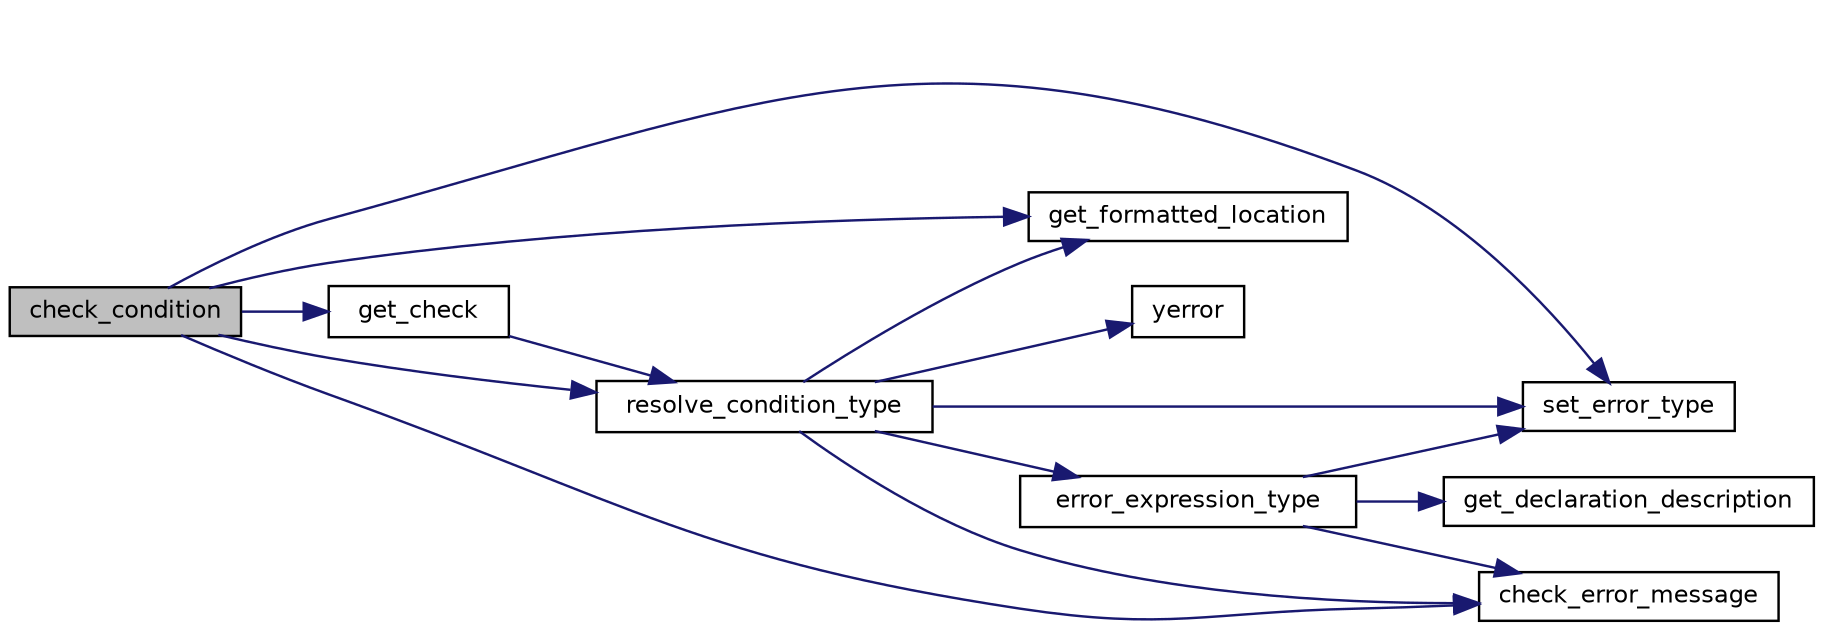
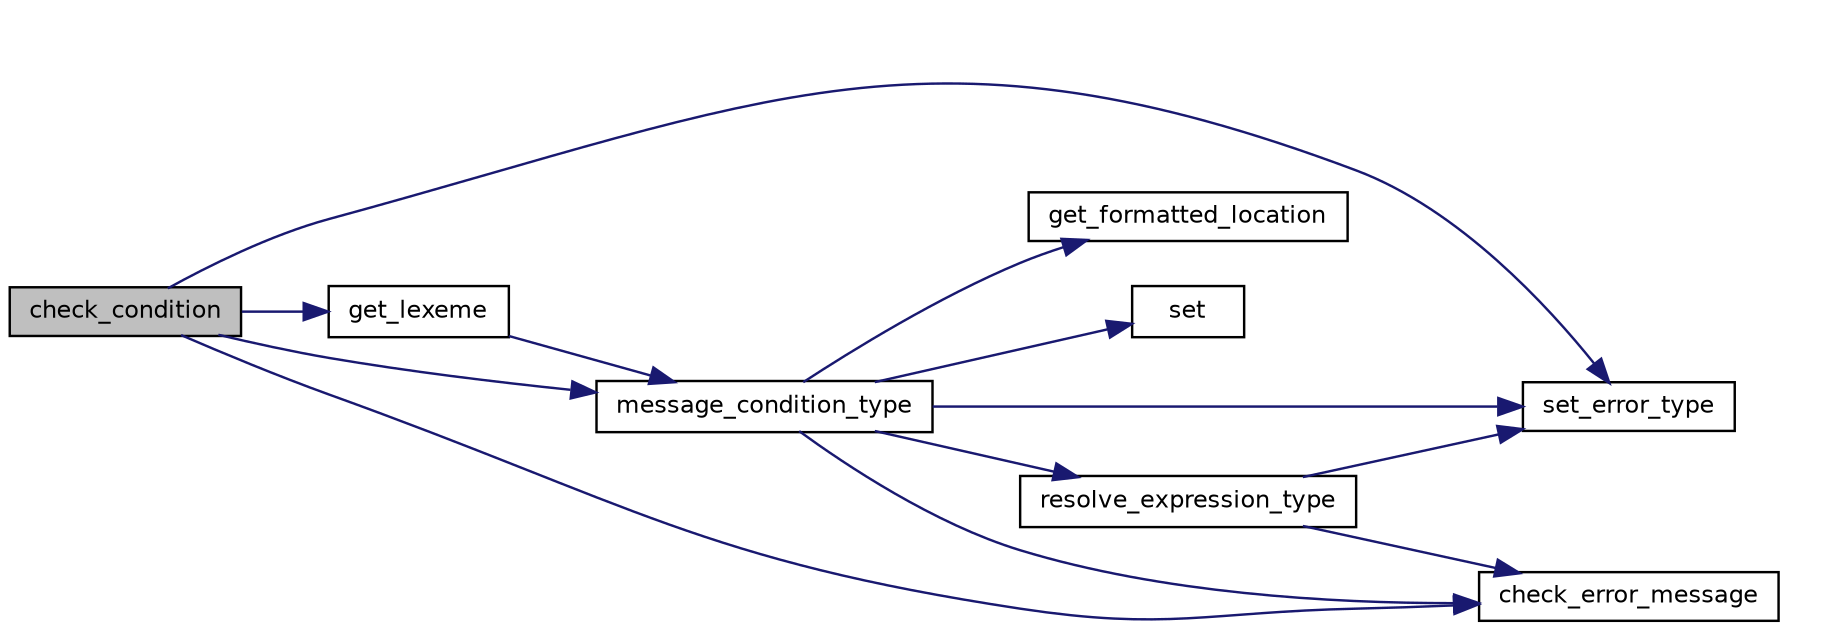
(604, 234) -> none
(419, 312) -> (419, 312)
(1188, 312) -> (1188, 312)
(765, 407) -> (765, 407)
(1188, 502) -> (1188, 502)
(1629, 502) -> none
